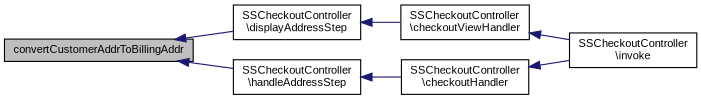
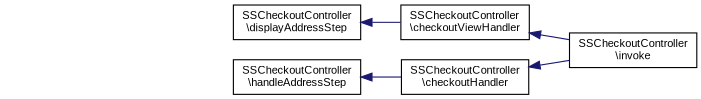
(99, 50) -> none
